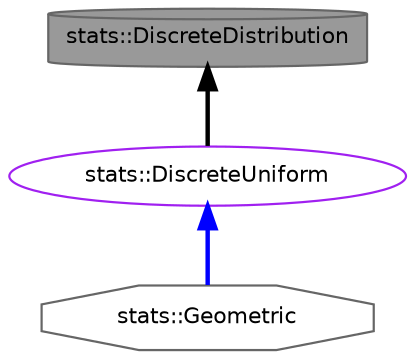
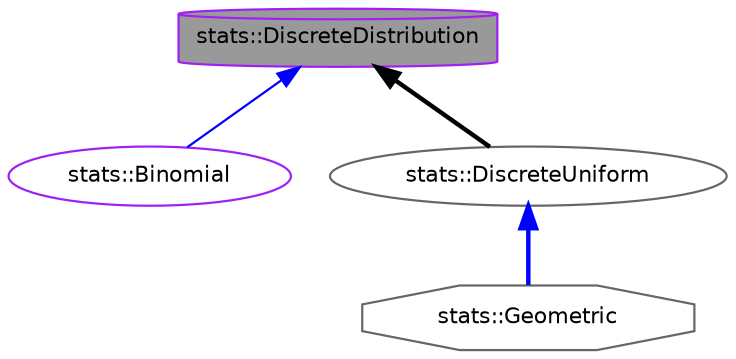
(208, 38) -> (338, 38)
none -> (150, 176)
(208, 176) -> (528, 176)
